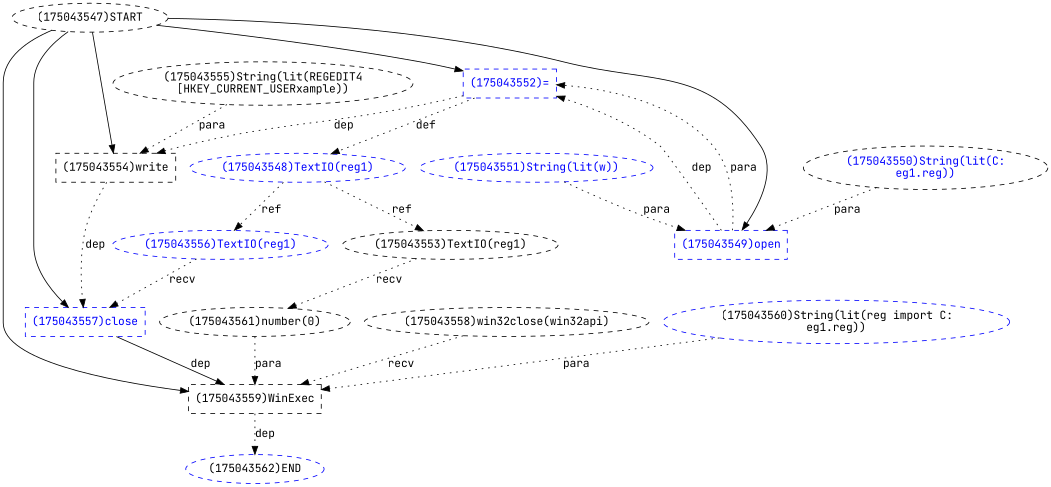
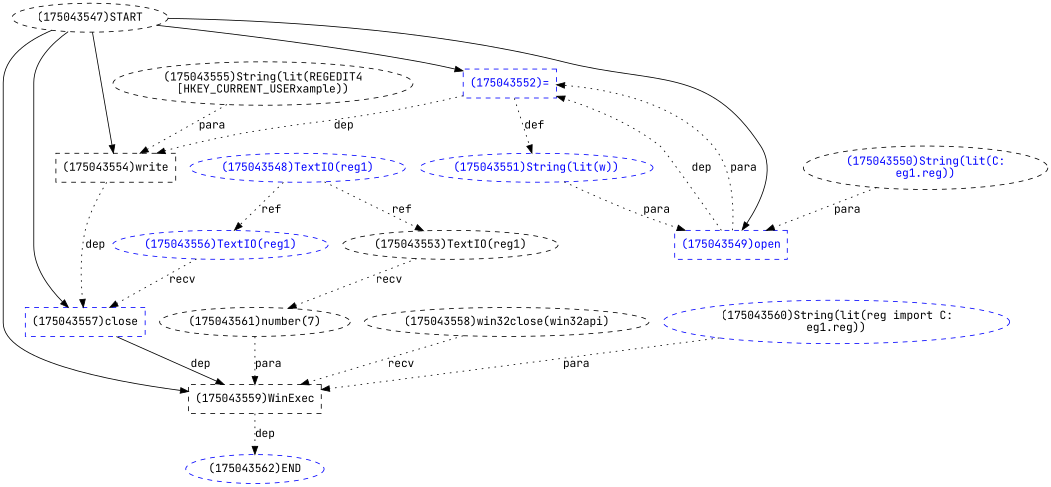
(407, 124) -> (522, 122)
(85, 322) -> (85, 322)
(255, 322) -> (255, 322)
